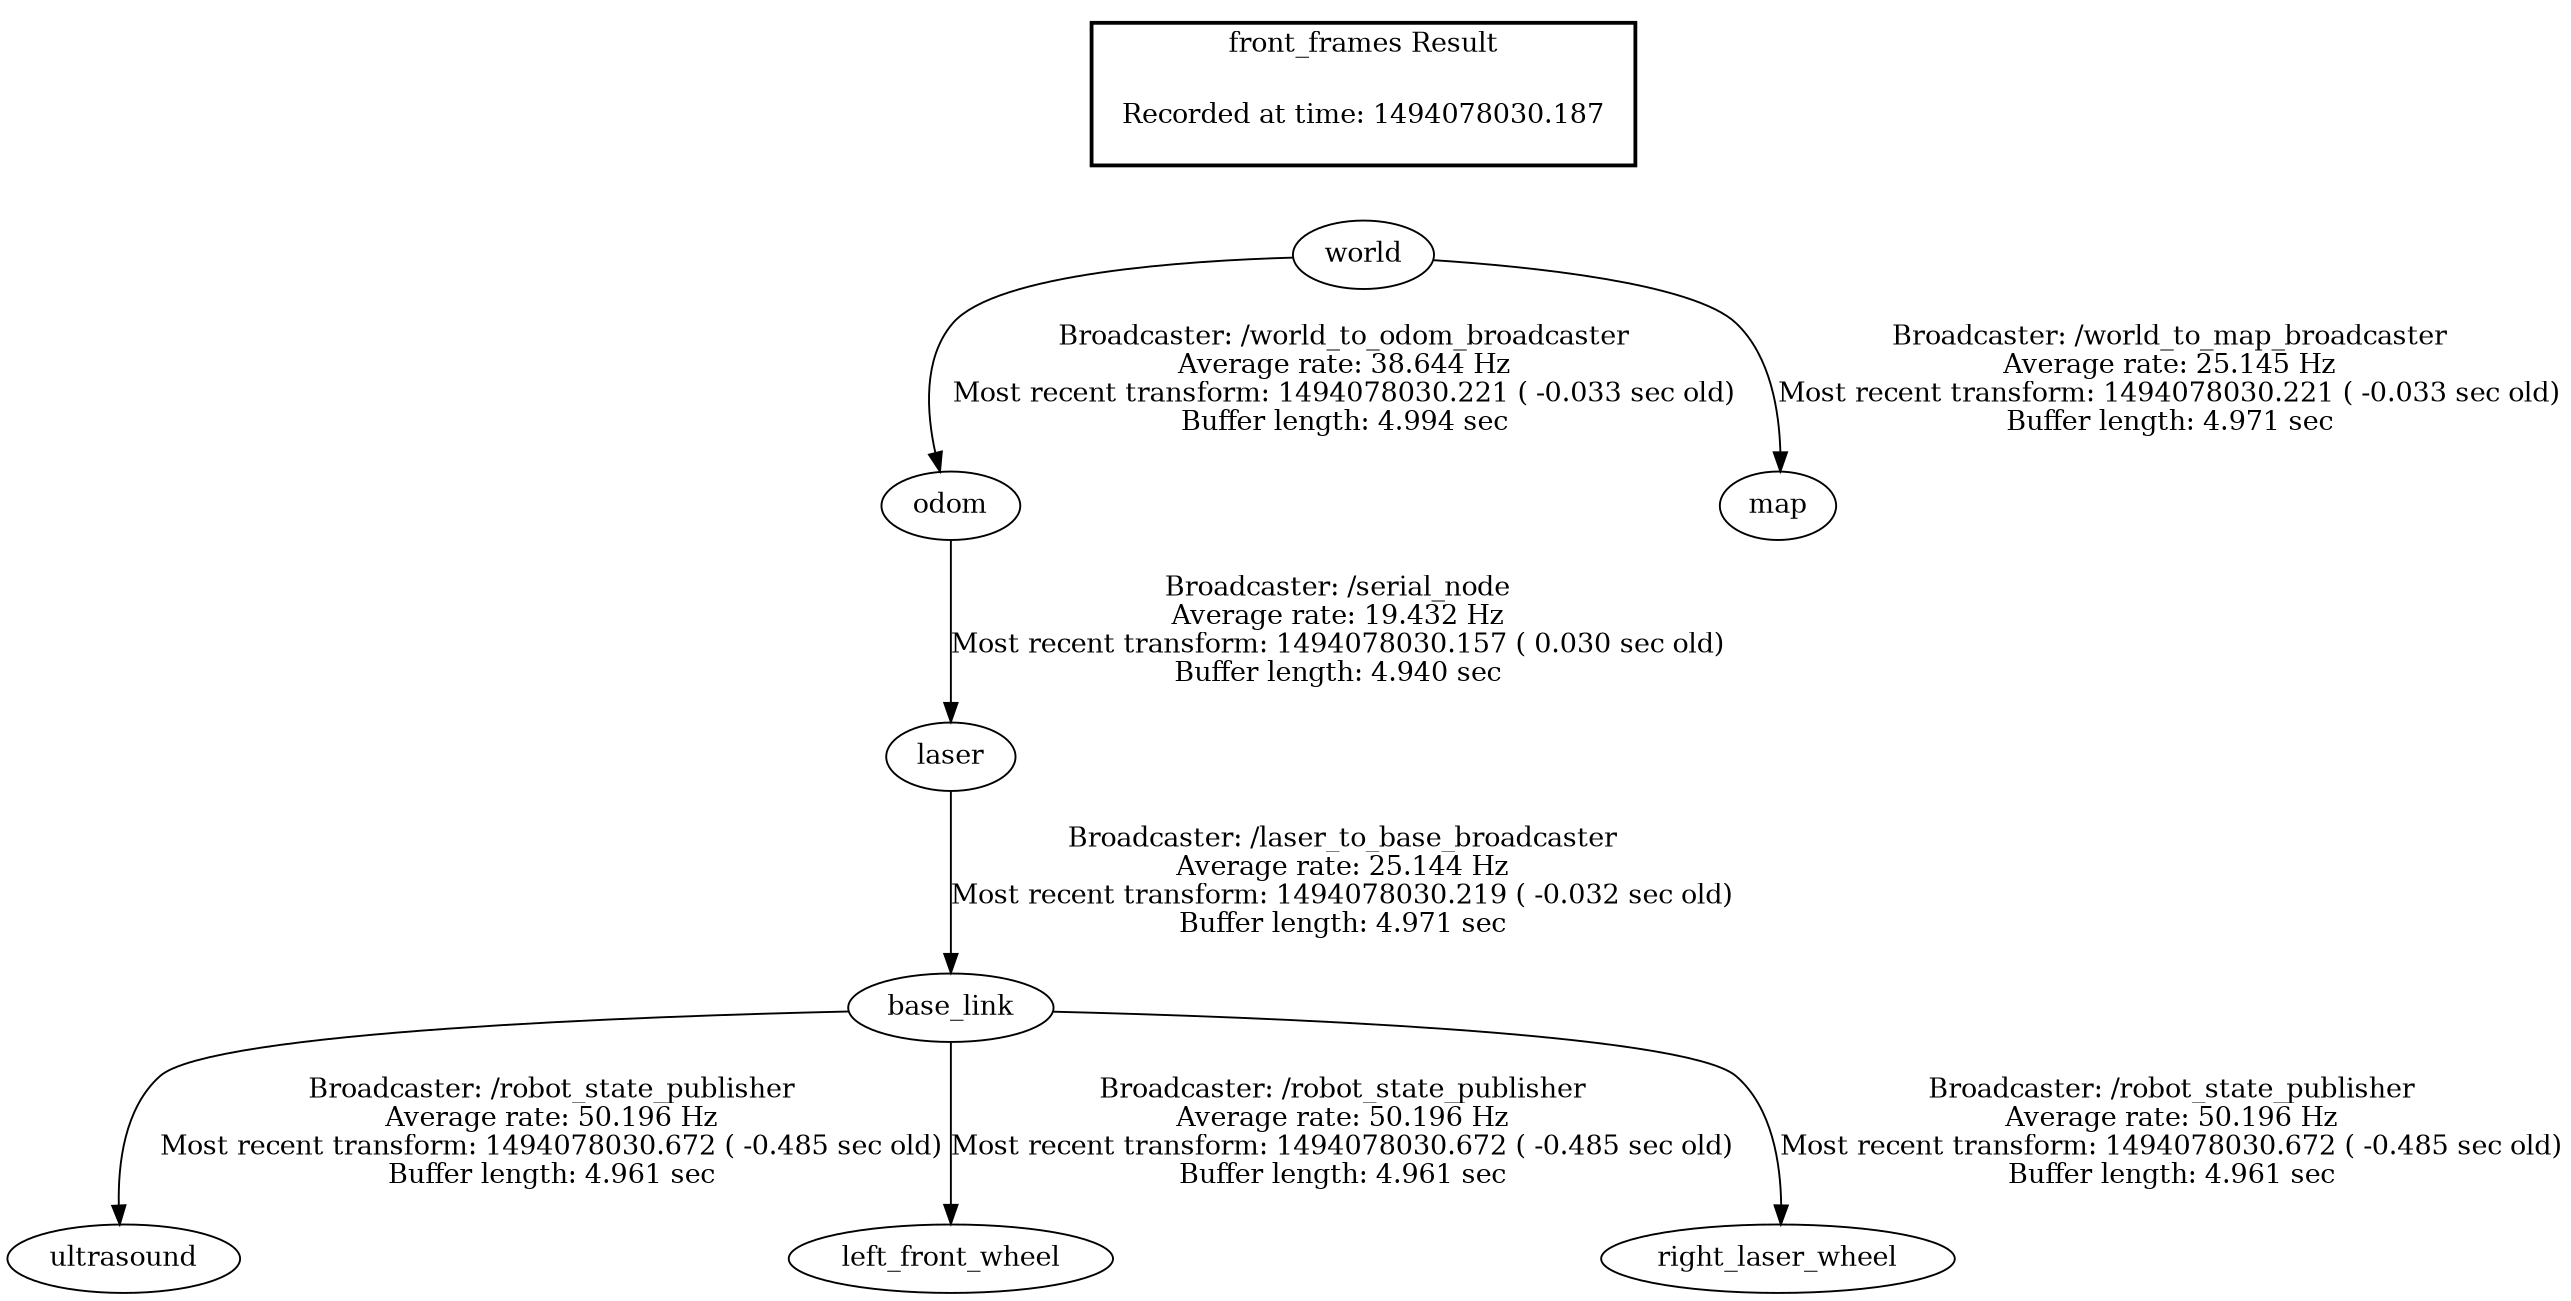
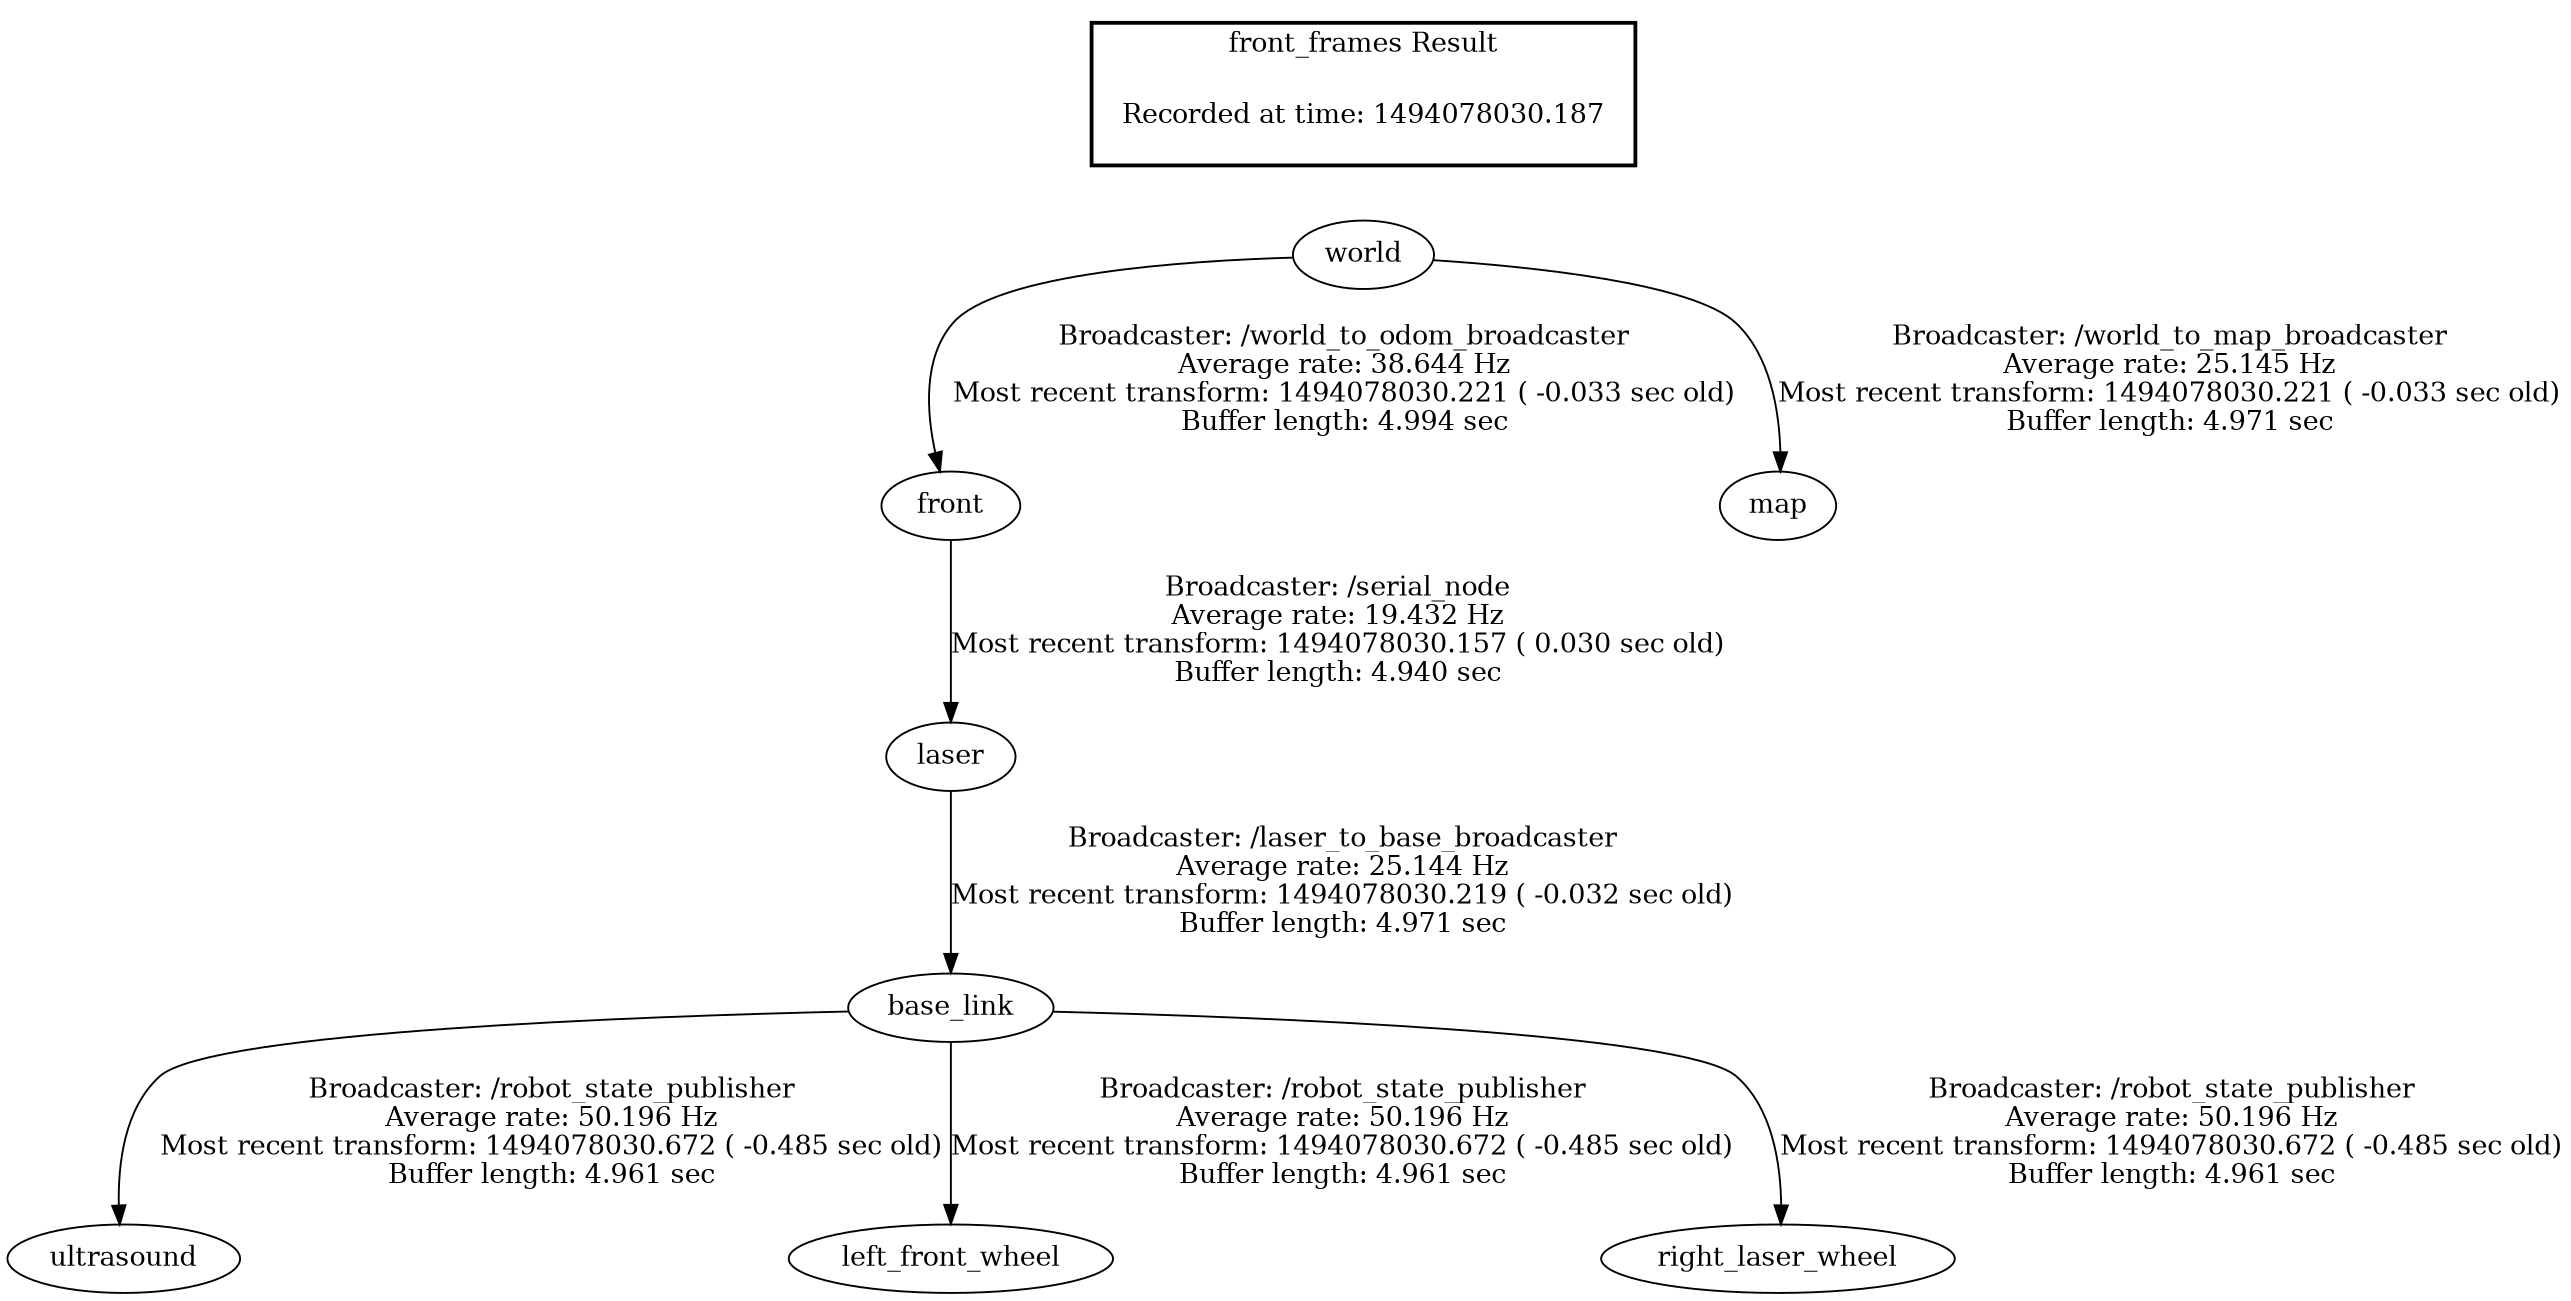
(951, 506) -> (951, 506)
